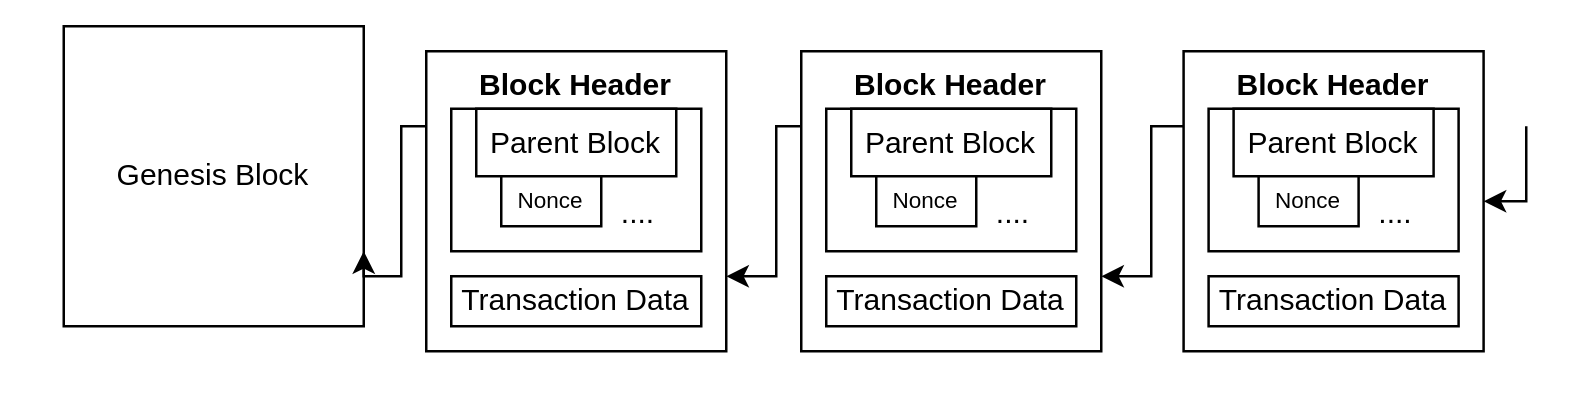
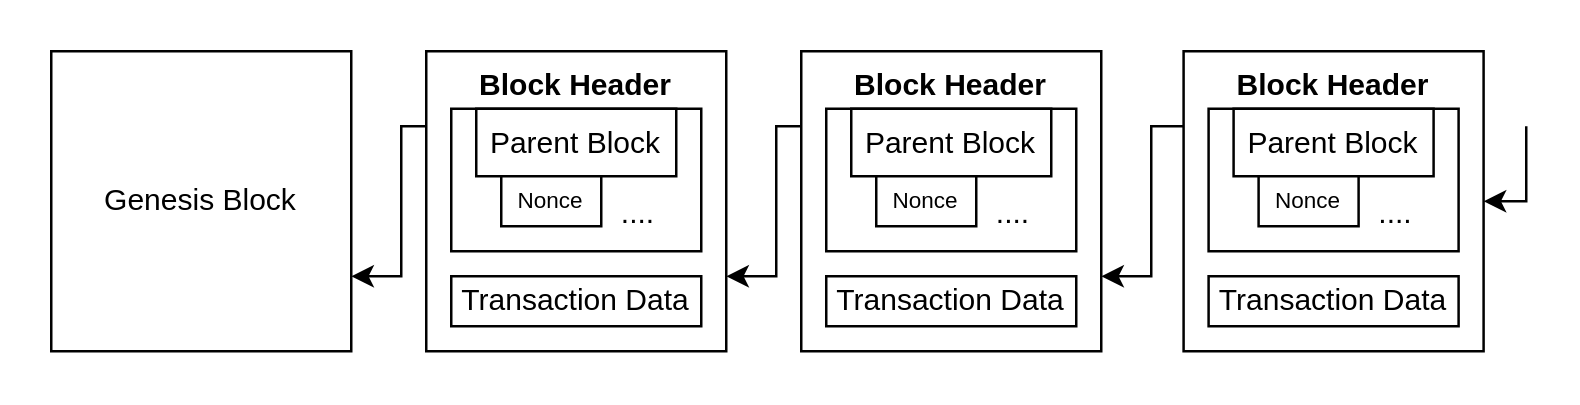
(214, 176) -> (201, 201)
